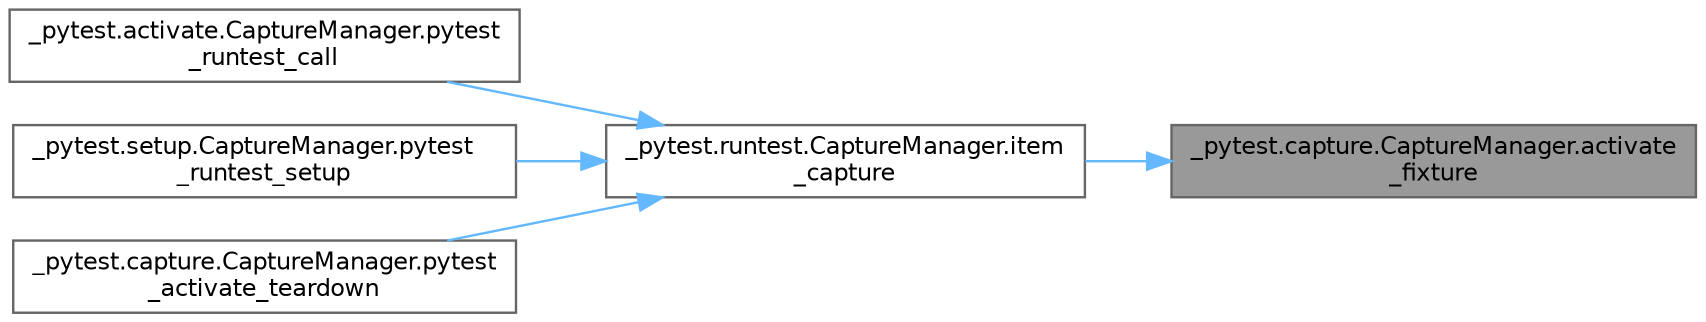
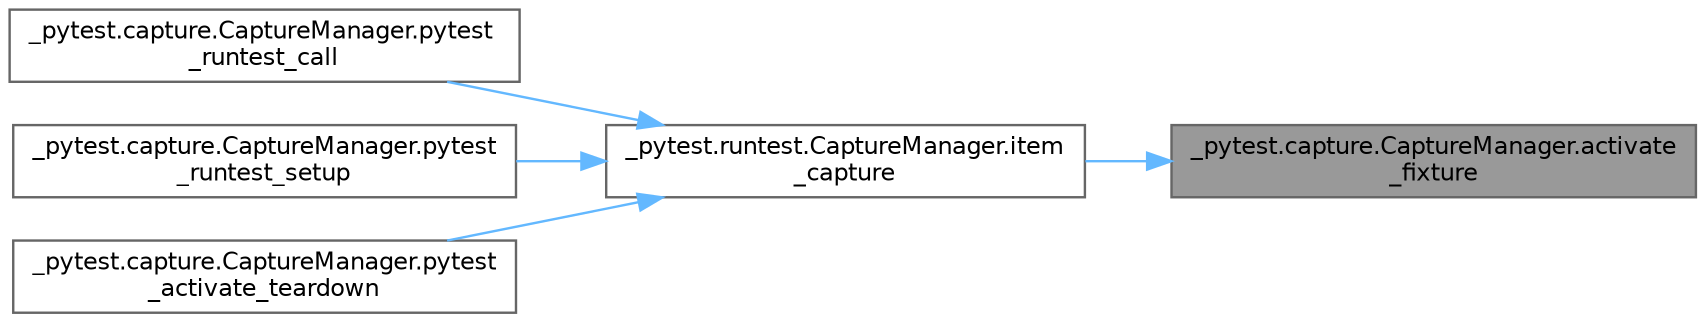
(265, 46) -> (265, 46)
(265, 161) -> (265, 161)
